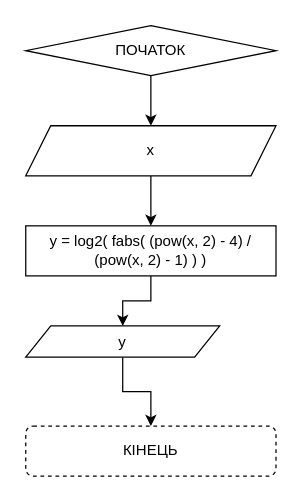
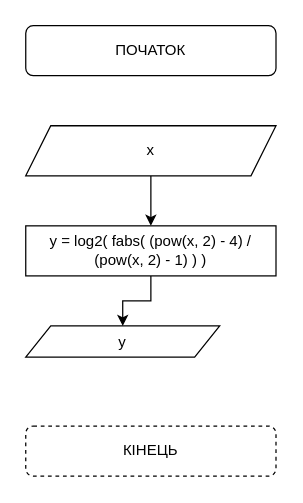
(151, 51) -> (151, 51)
(151, 97) -> none
(133, 391) -> none
